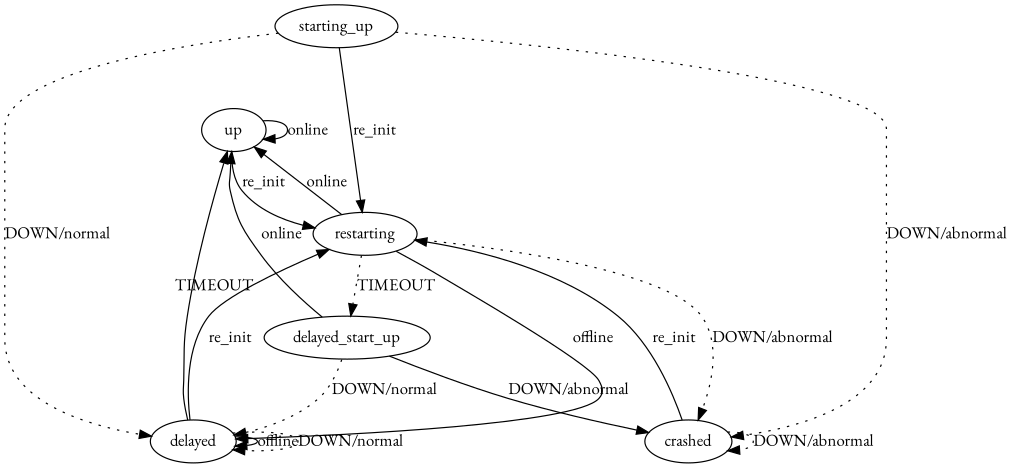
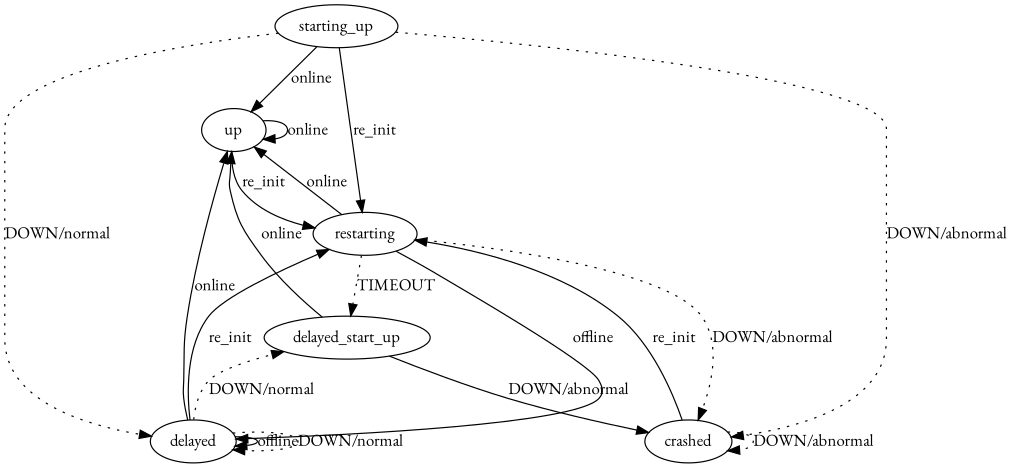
none -> (288, 75)
(215, 286) -> (215, 286)
(304, 409) -> (220, 373)
